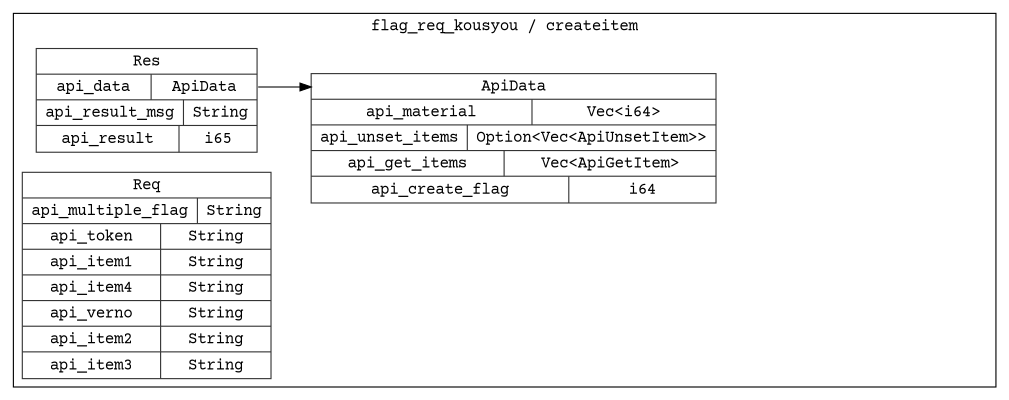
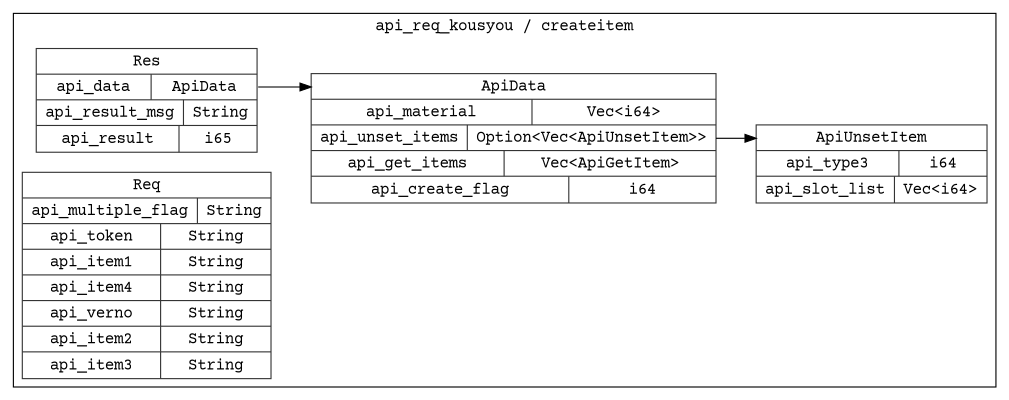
(505, 26) -> (505, 26)
none -> (872, 164)
